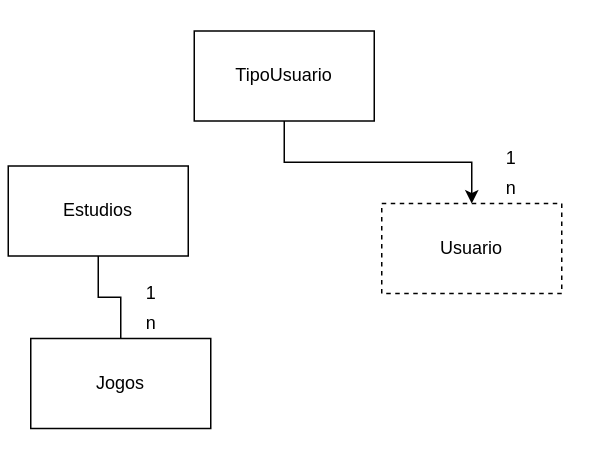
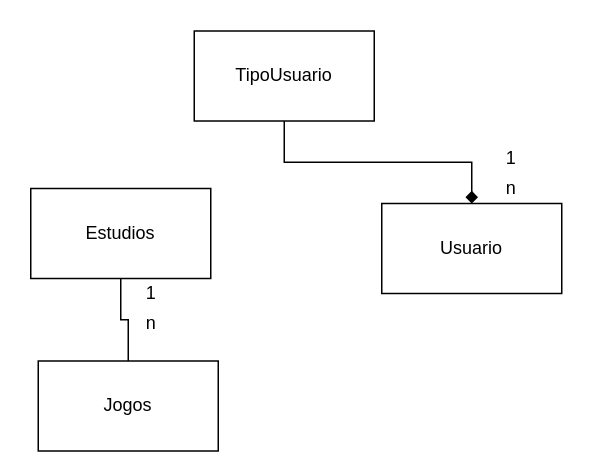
(472, 192) -> (472, 191)
(98, 211) -> (121, 233)
(472, 248) -> (472, 248)
(121, 383) -> (128, 406)
